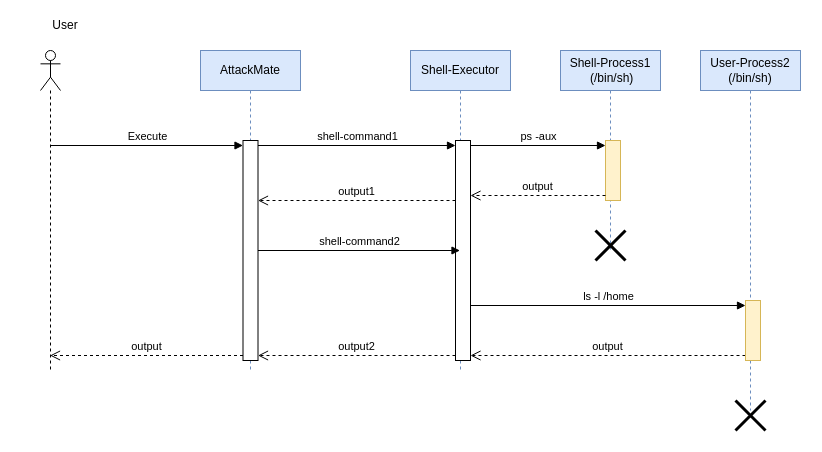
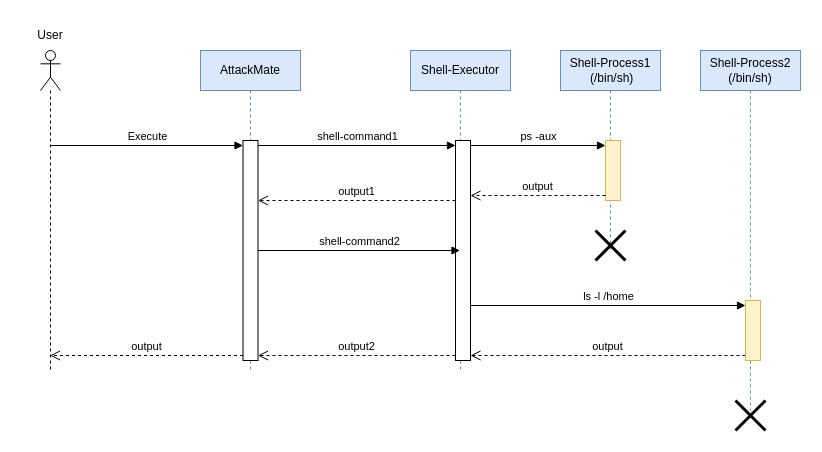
(66, 26) -> (51, 36)
(751, 71) -> (751, 71)
